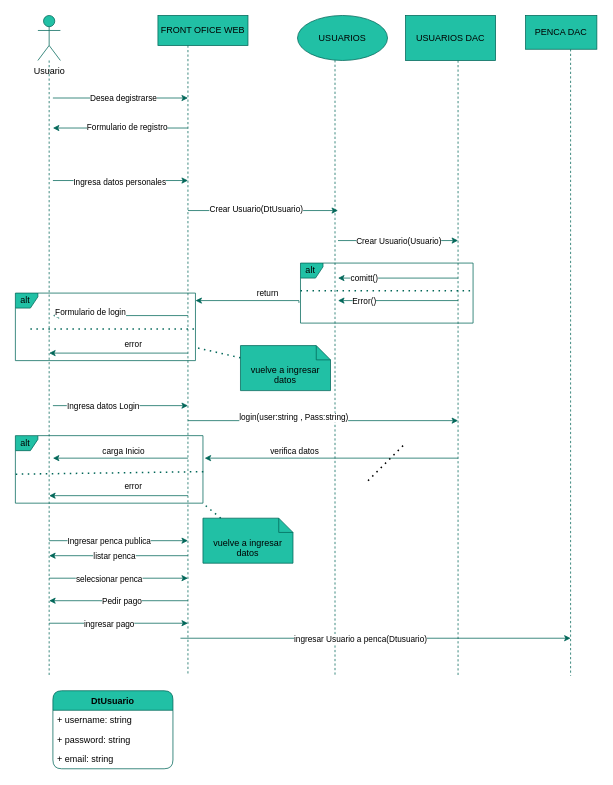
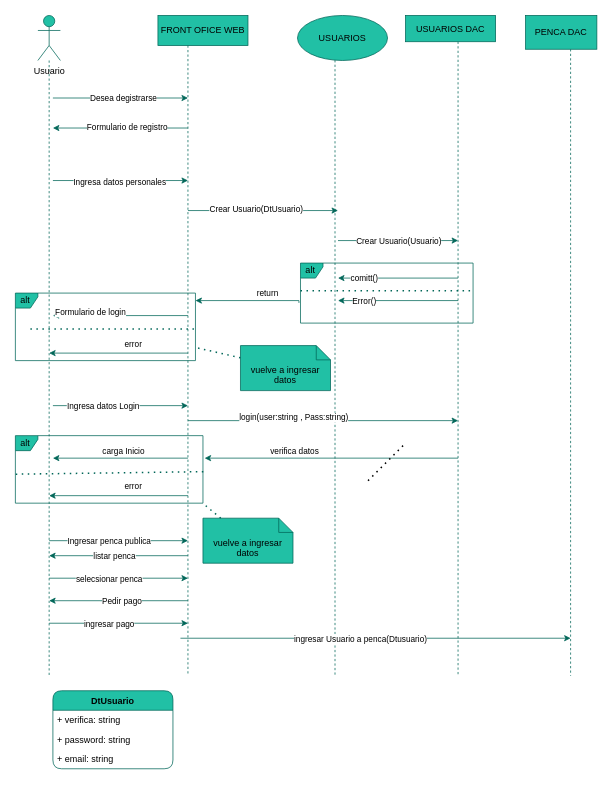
(450, 38) -> (450, 29)
(98, 720) -> (95, 720)
